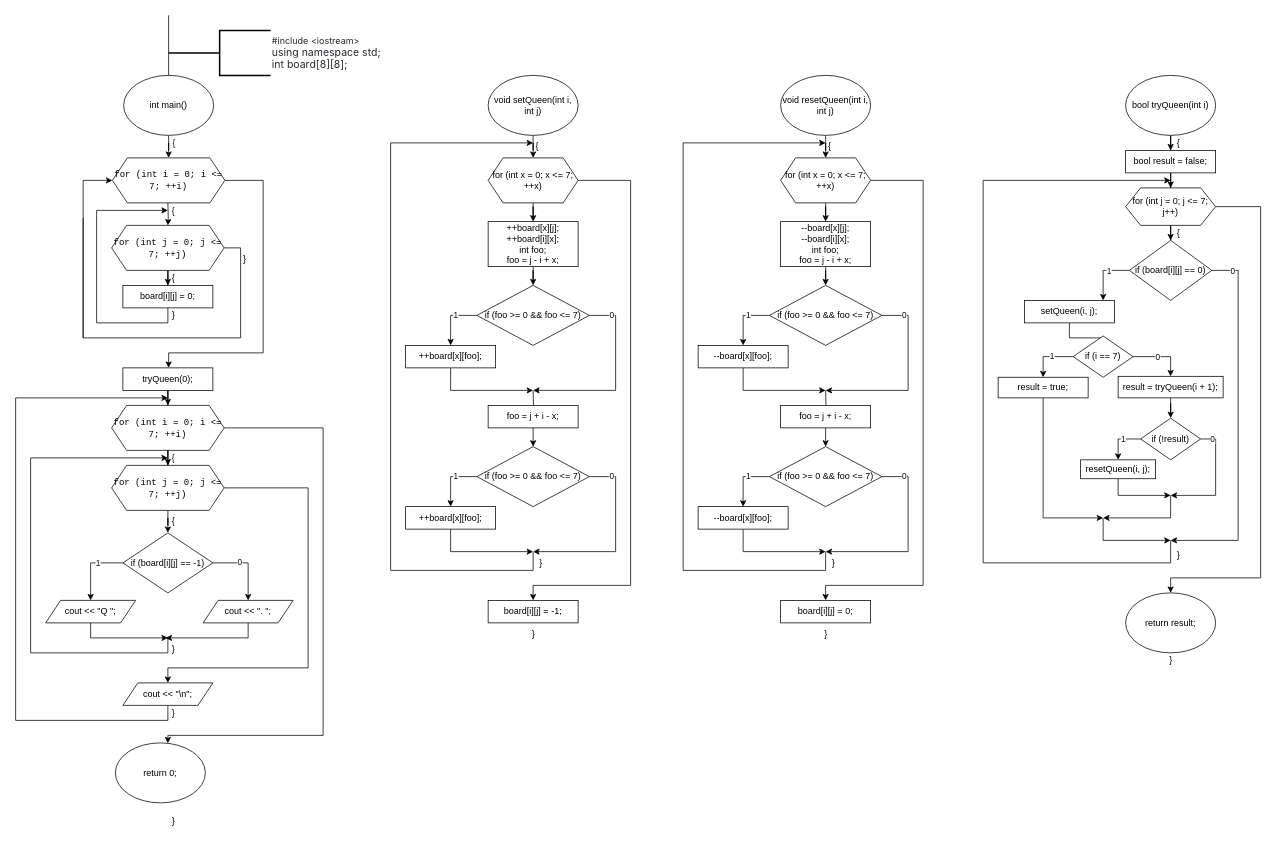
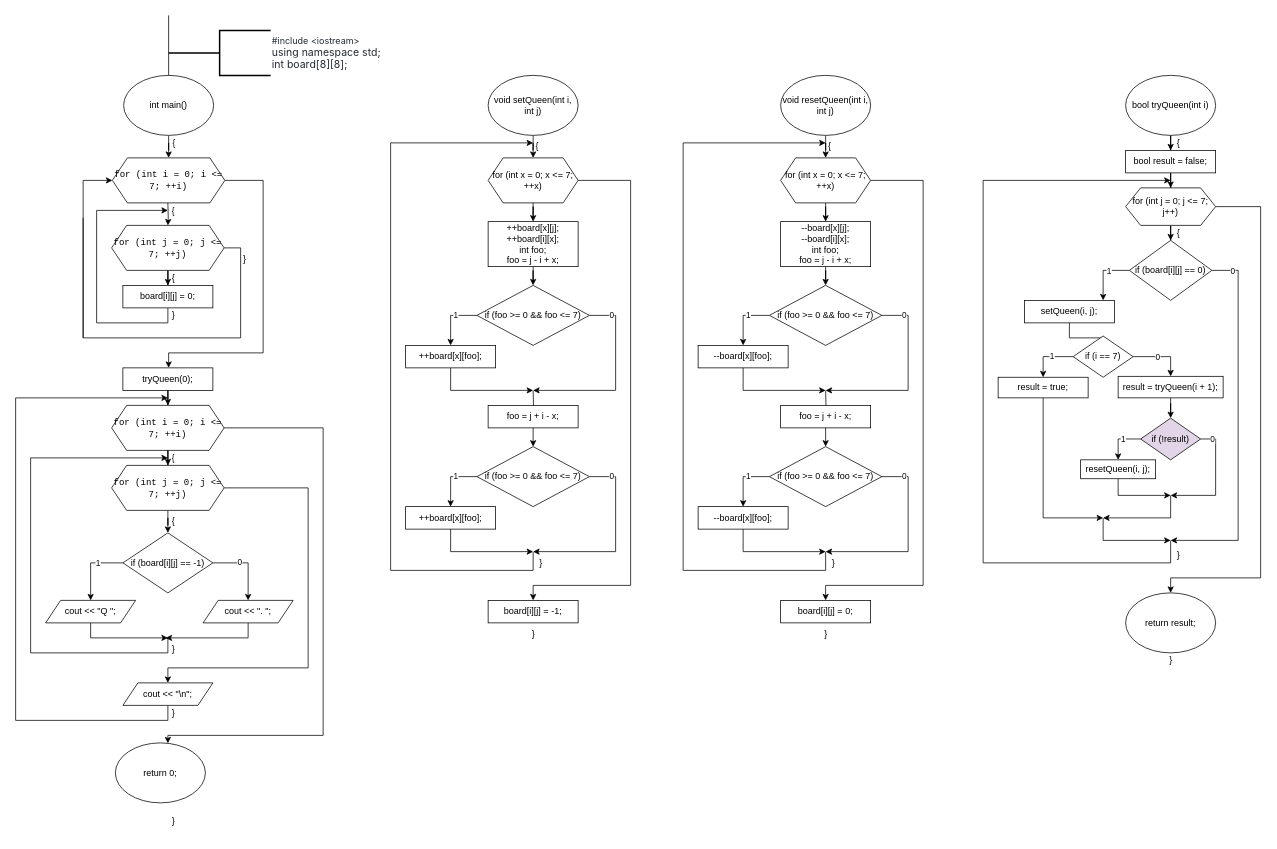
(1170, 439) -> (1170, 439)
